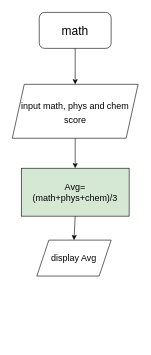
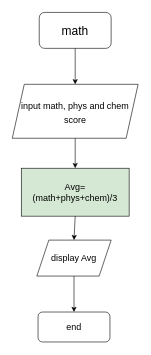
none -> (74, 306)
none -> (74, 327)
